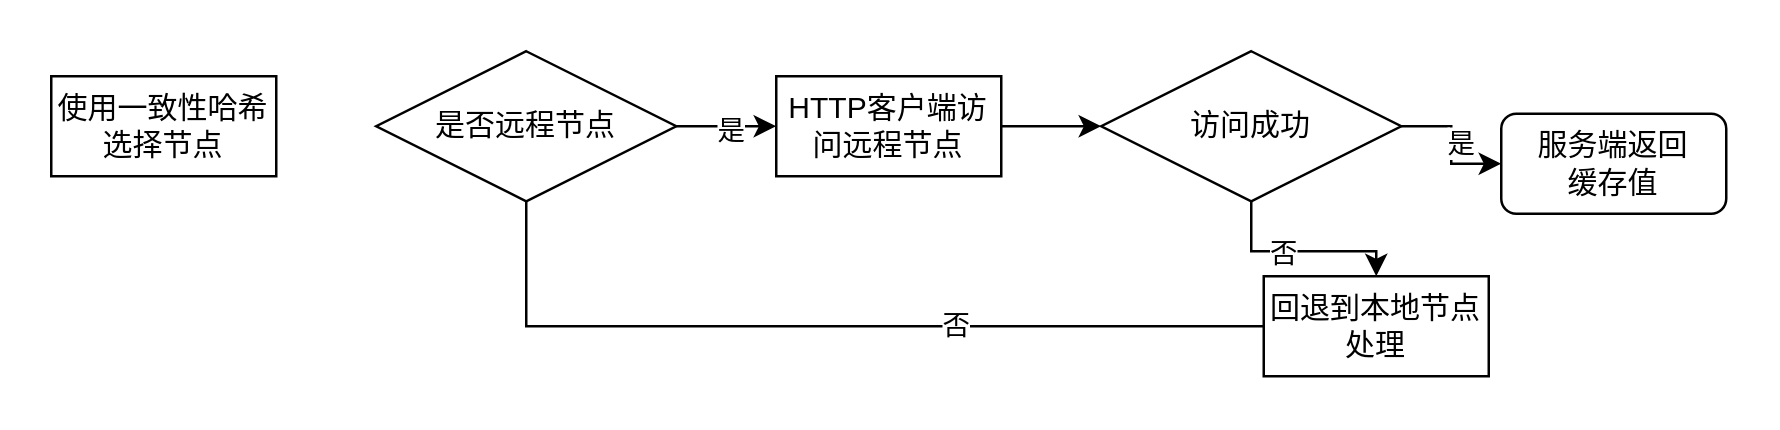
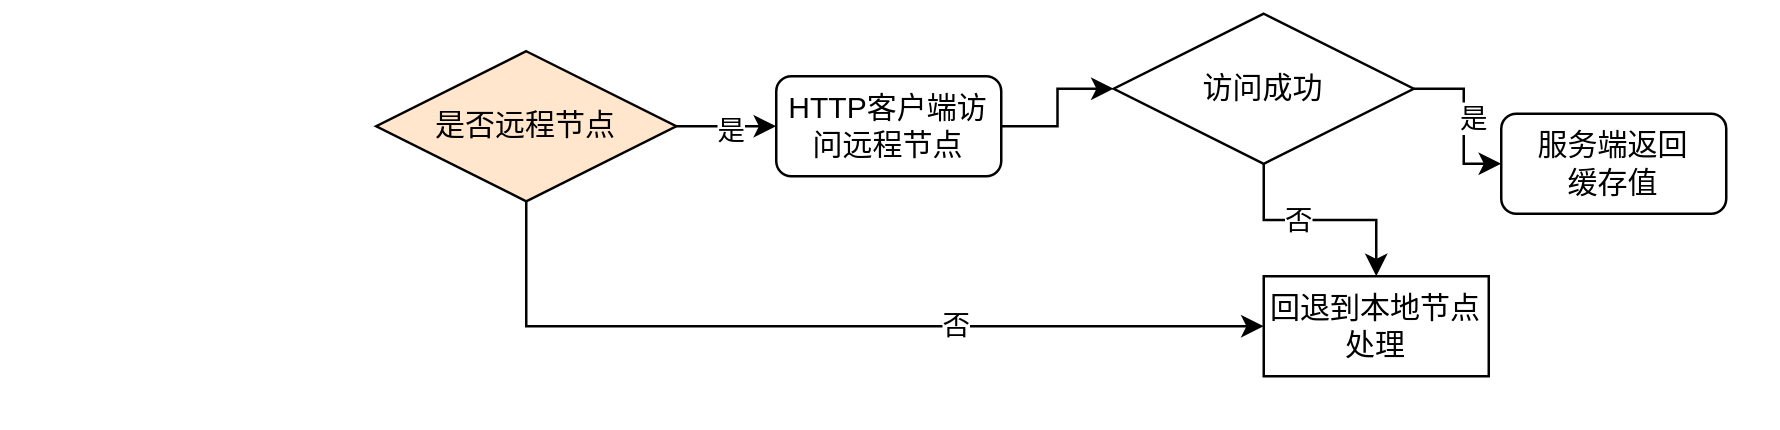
(164, 126) -> none
(526, 126) -> (526, 126)
(889, 126) -> (889, 126)
(1251, 126) -> (1264, 89)
(1252, 326) -> (1245, 326)
